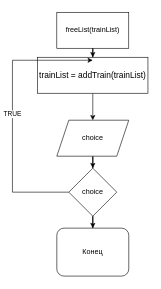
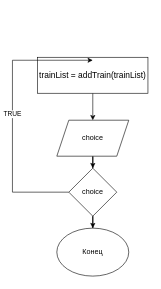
(93, 30) -> none
(93, 55) -> none
(93, 252) -> (93, 252)
